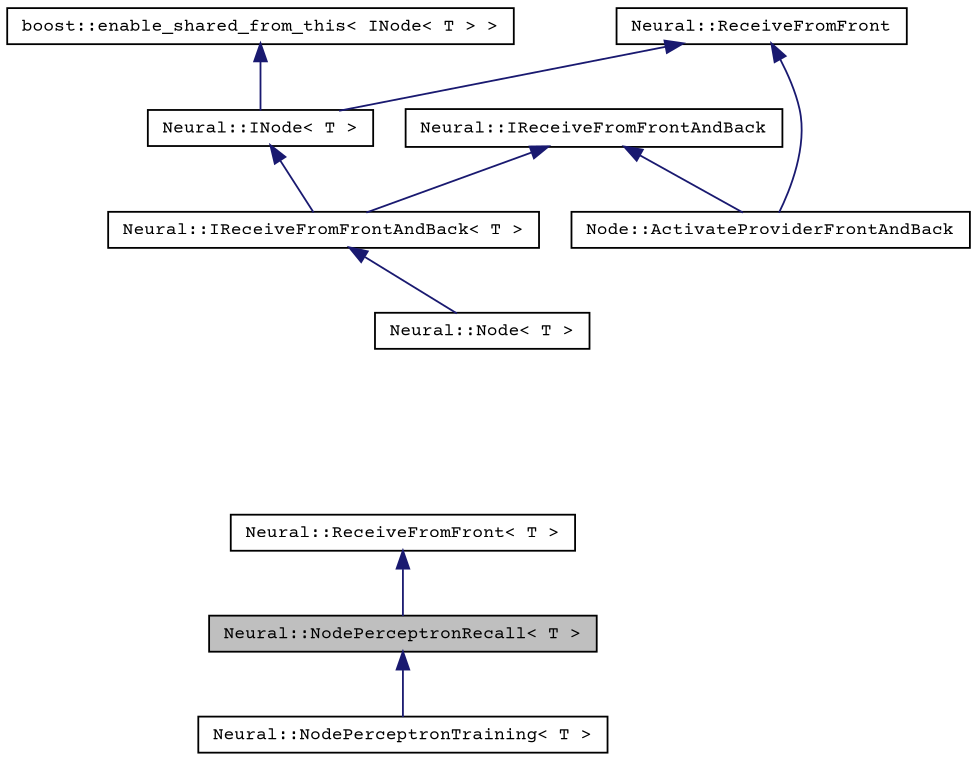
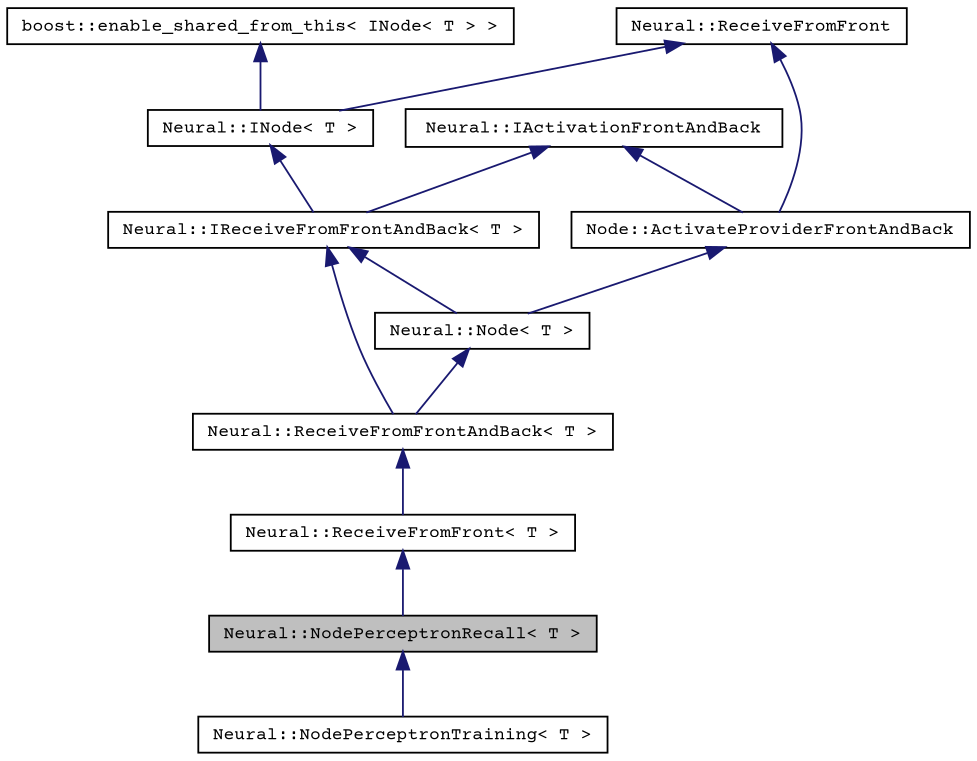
(594, 128) -> (594, 128)
none -> (618, 283)
none -> (403, 432)
